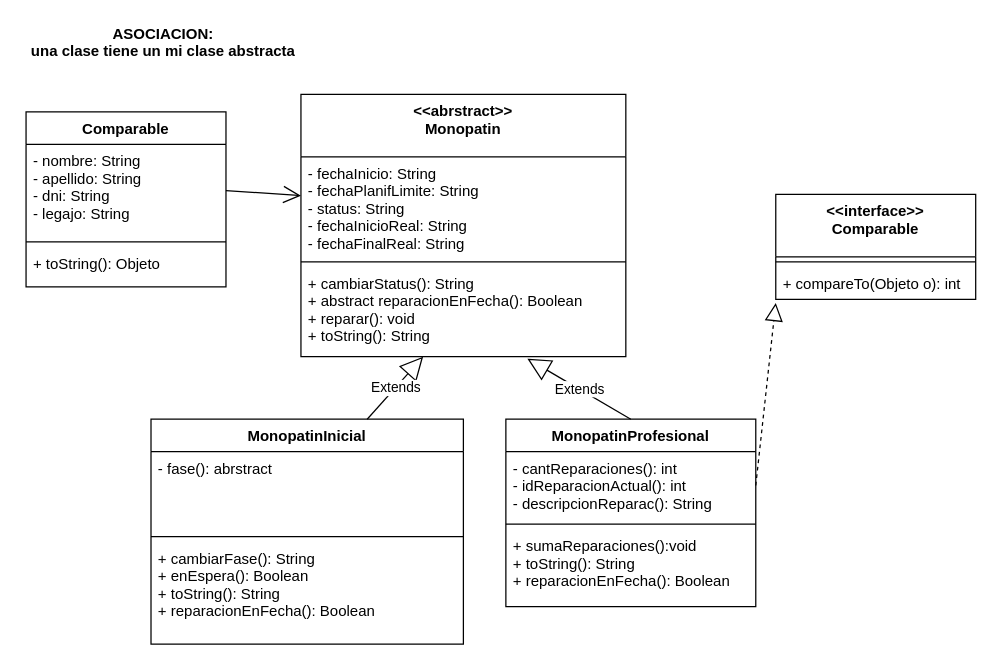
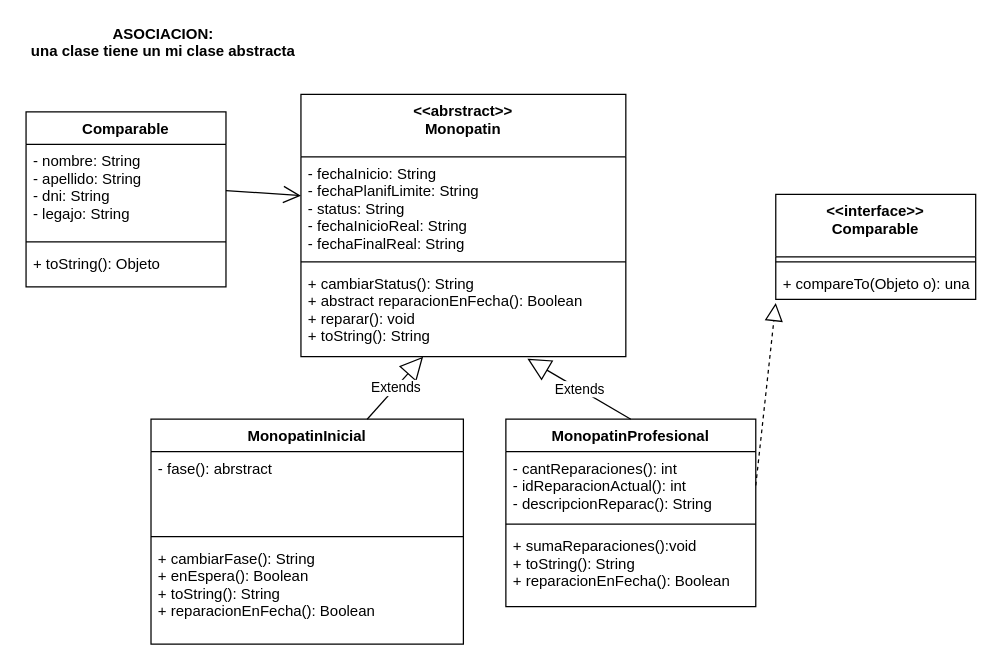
(882, 284) -> (884, 284)
